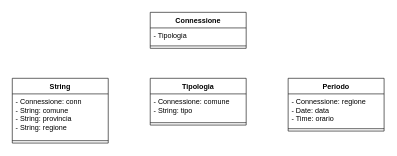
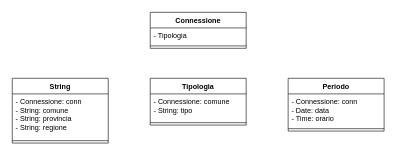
(331, 102) -> (326, 102)
